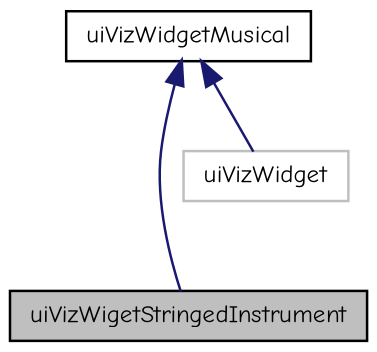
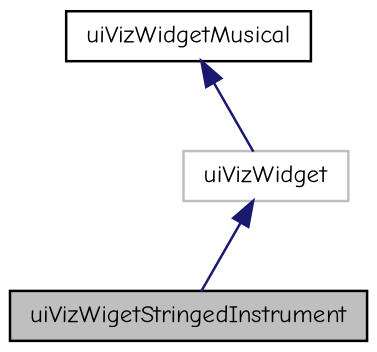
(160, 188) -> (221, 257)
